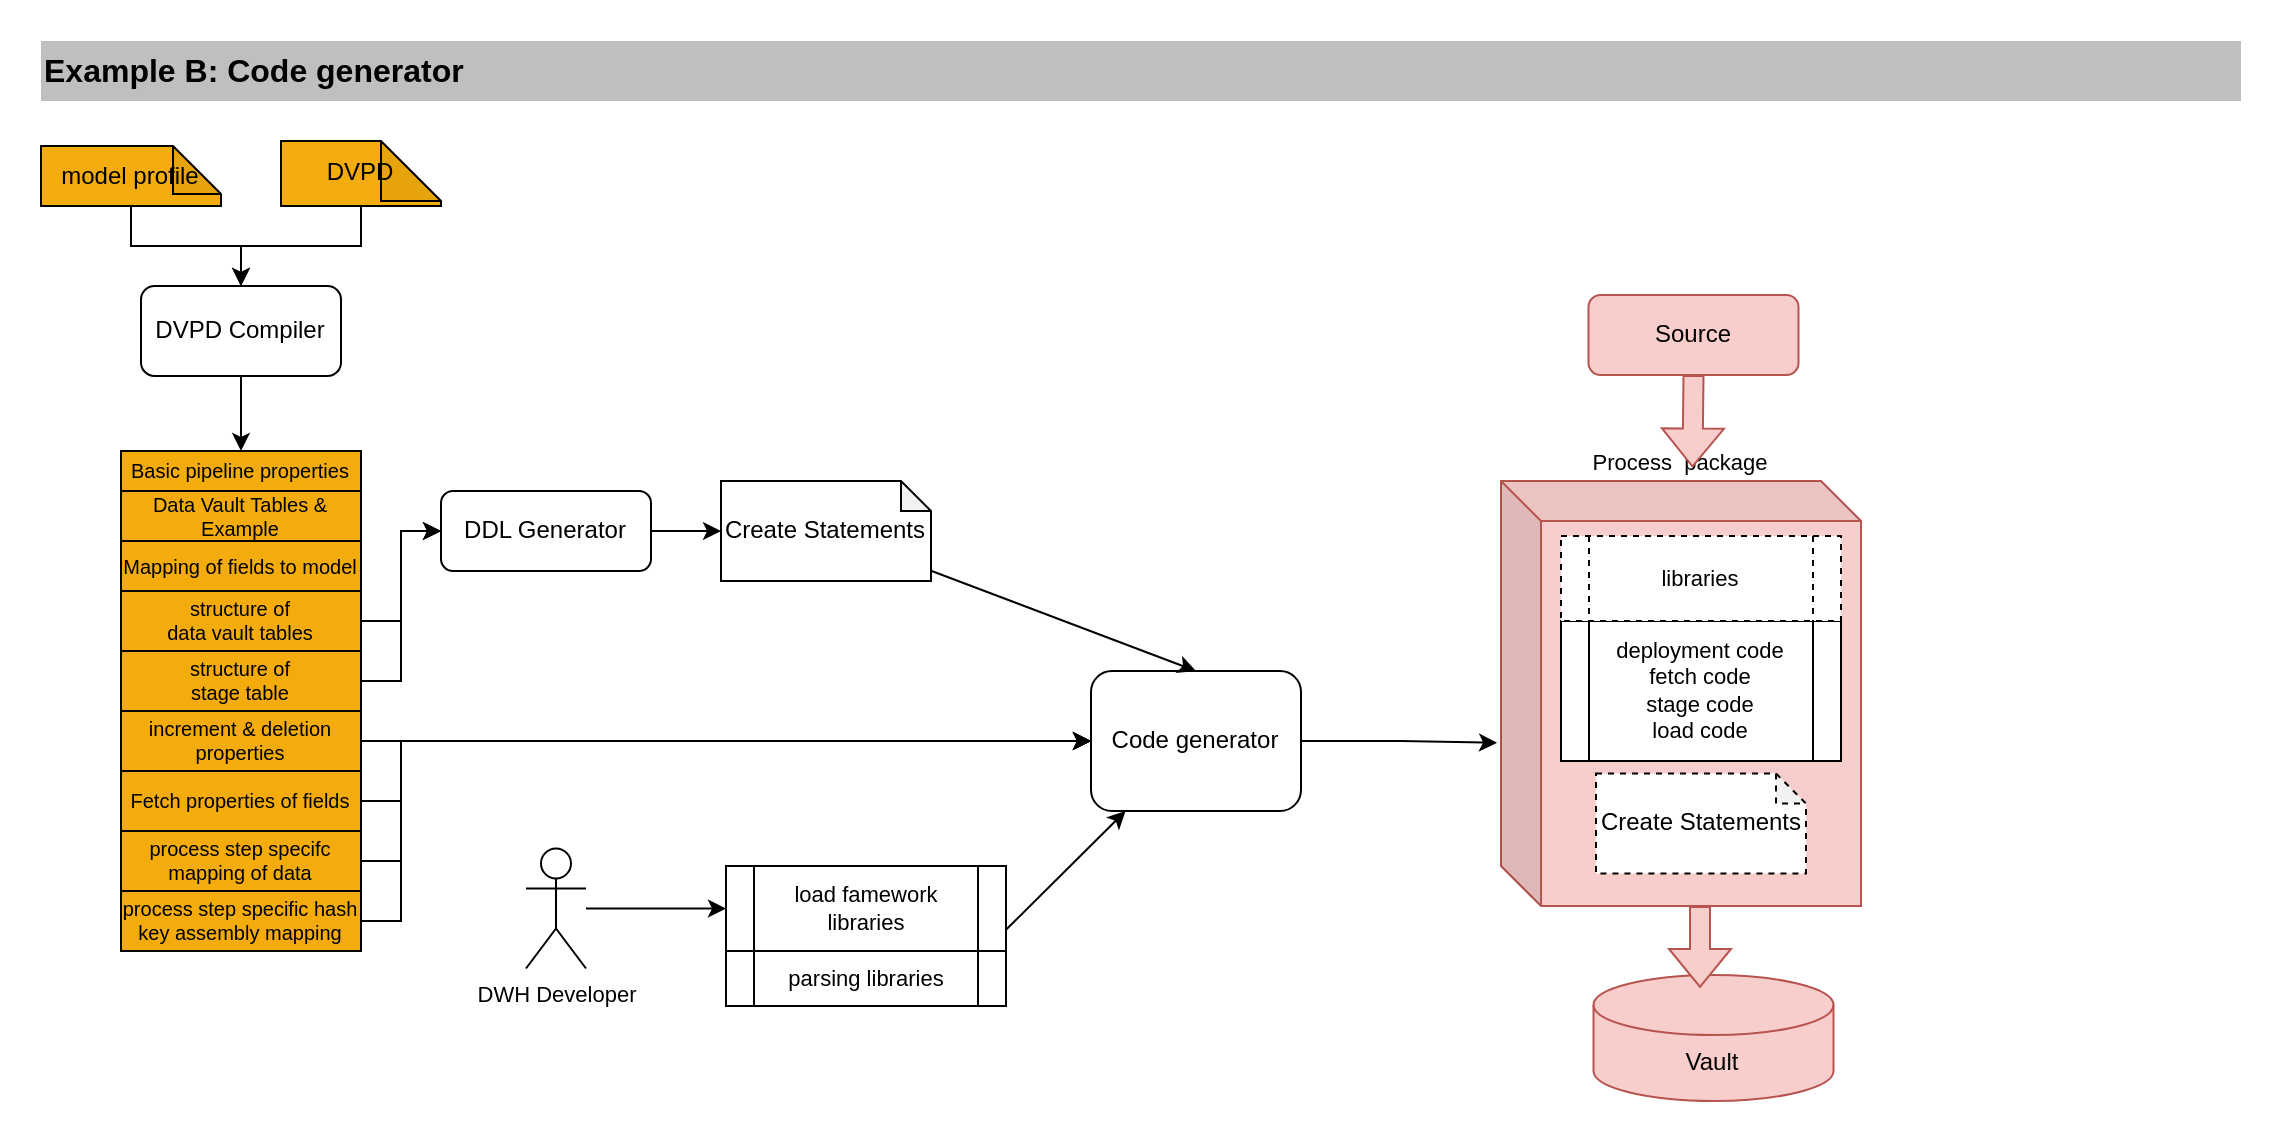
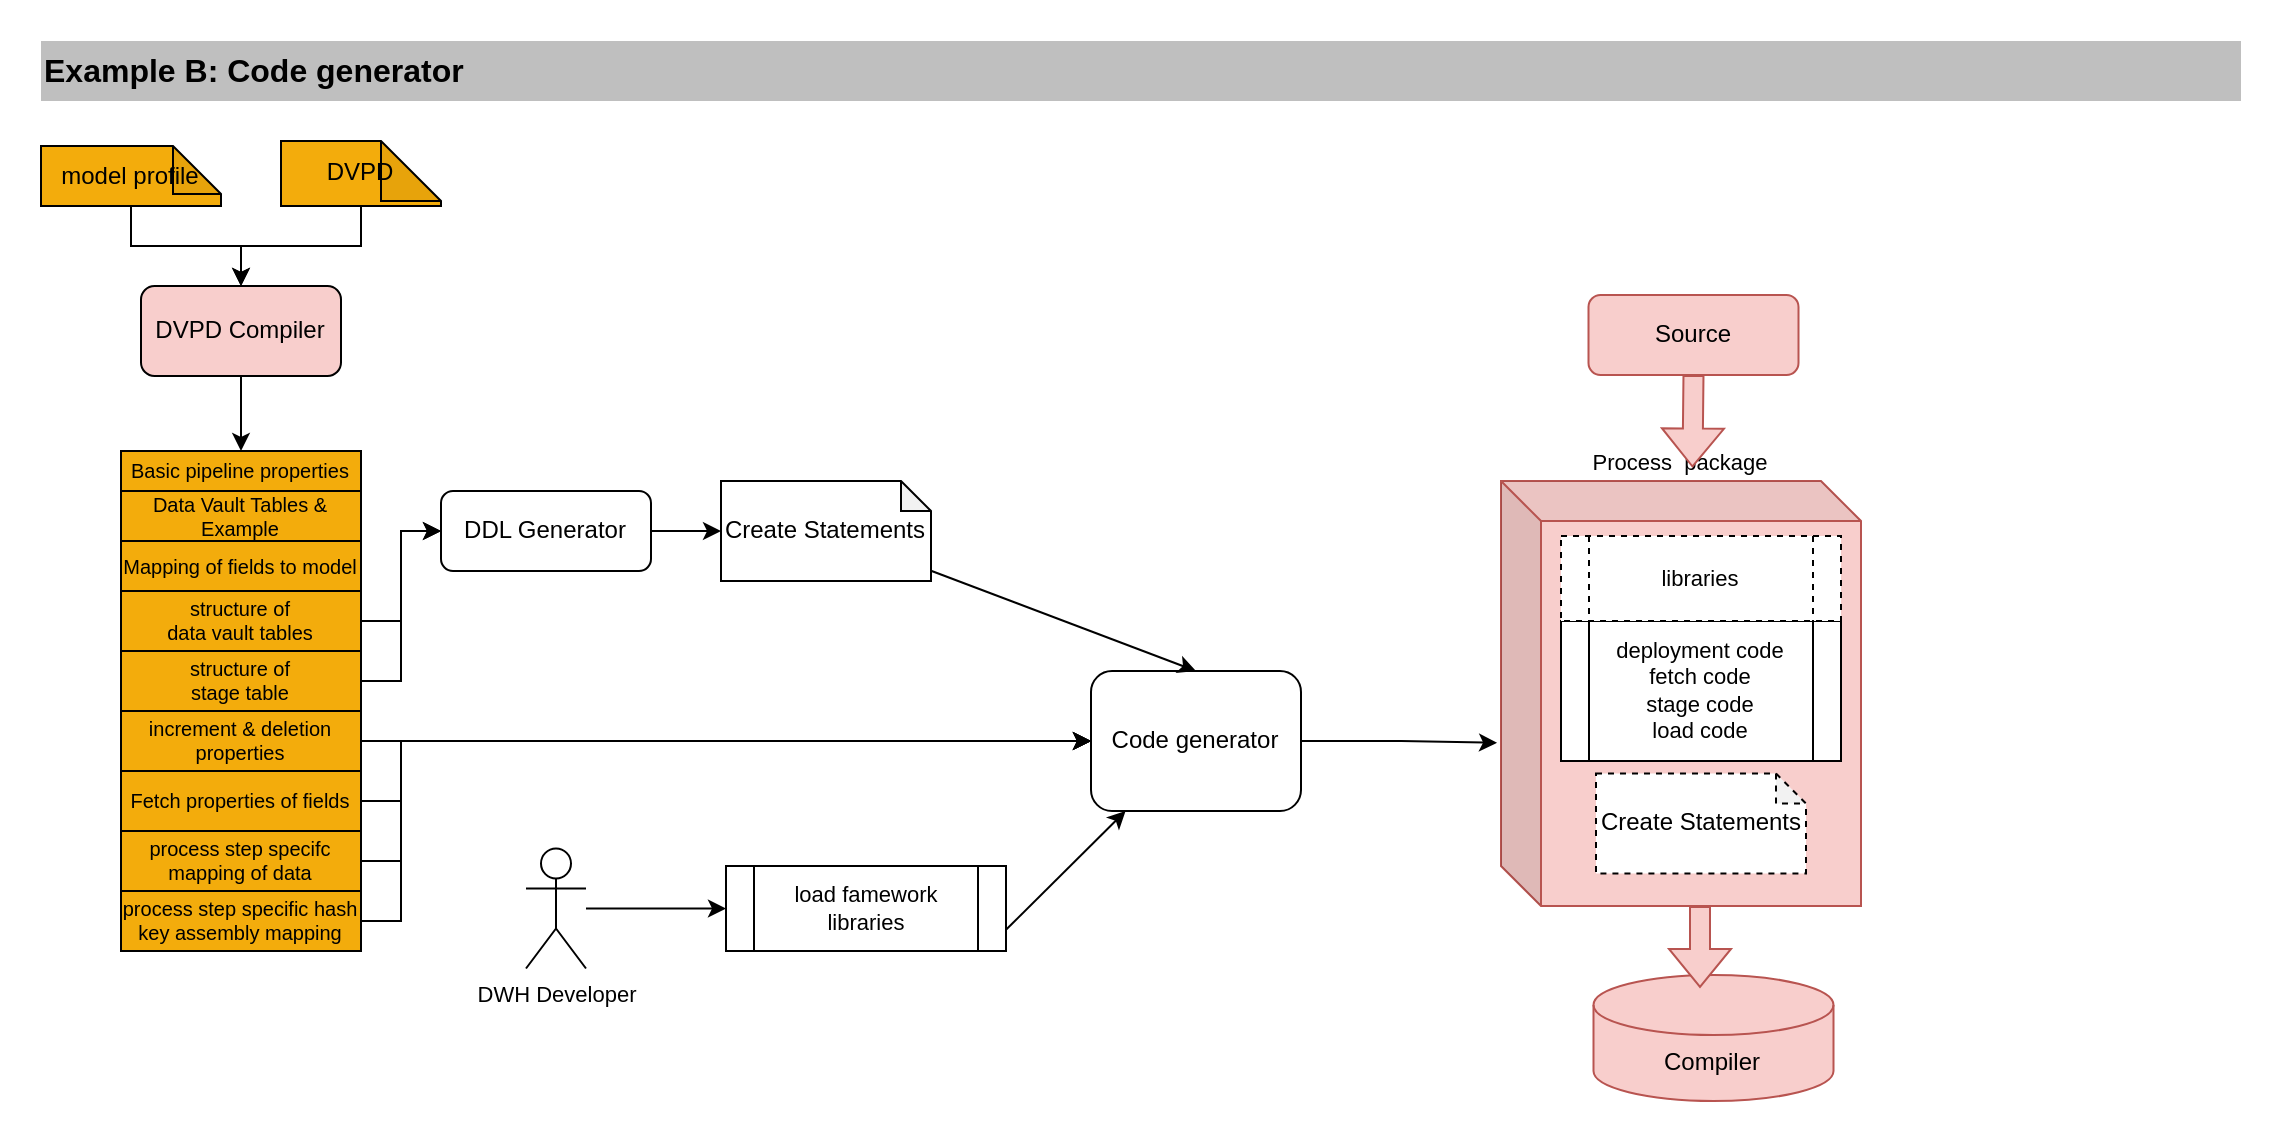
(241, 331) -> (241, 331)
(866, 979) -> none
(1713, 1063) -> (1713, 1063)
